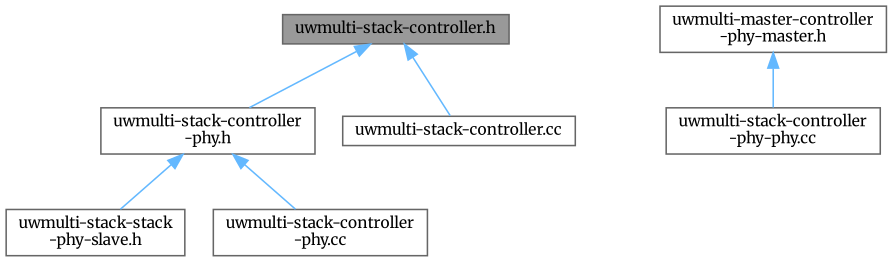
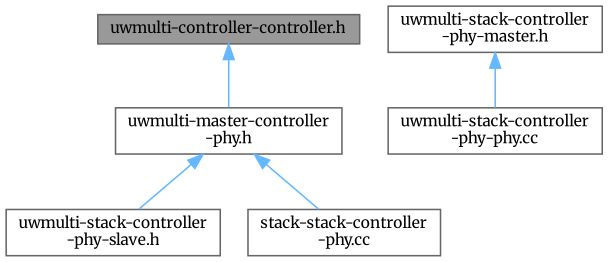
(396, 29) -> (229, 29)
(773, 29) -> (495, 29)
(208, 131) -> (229, 131)
(459, 131) -> none
(95, 233) -> (113, 233)
(320, 233) -> (344, 233)
